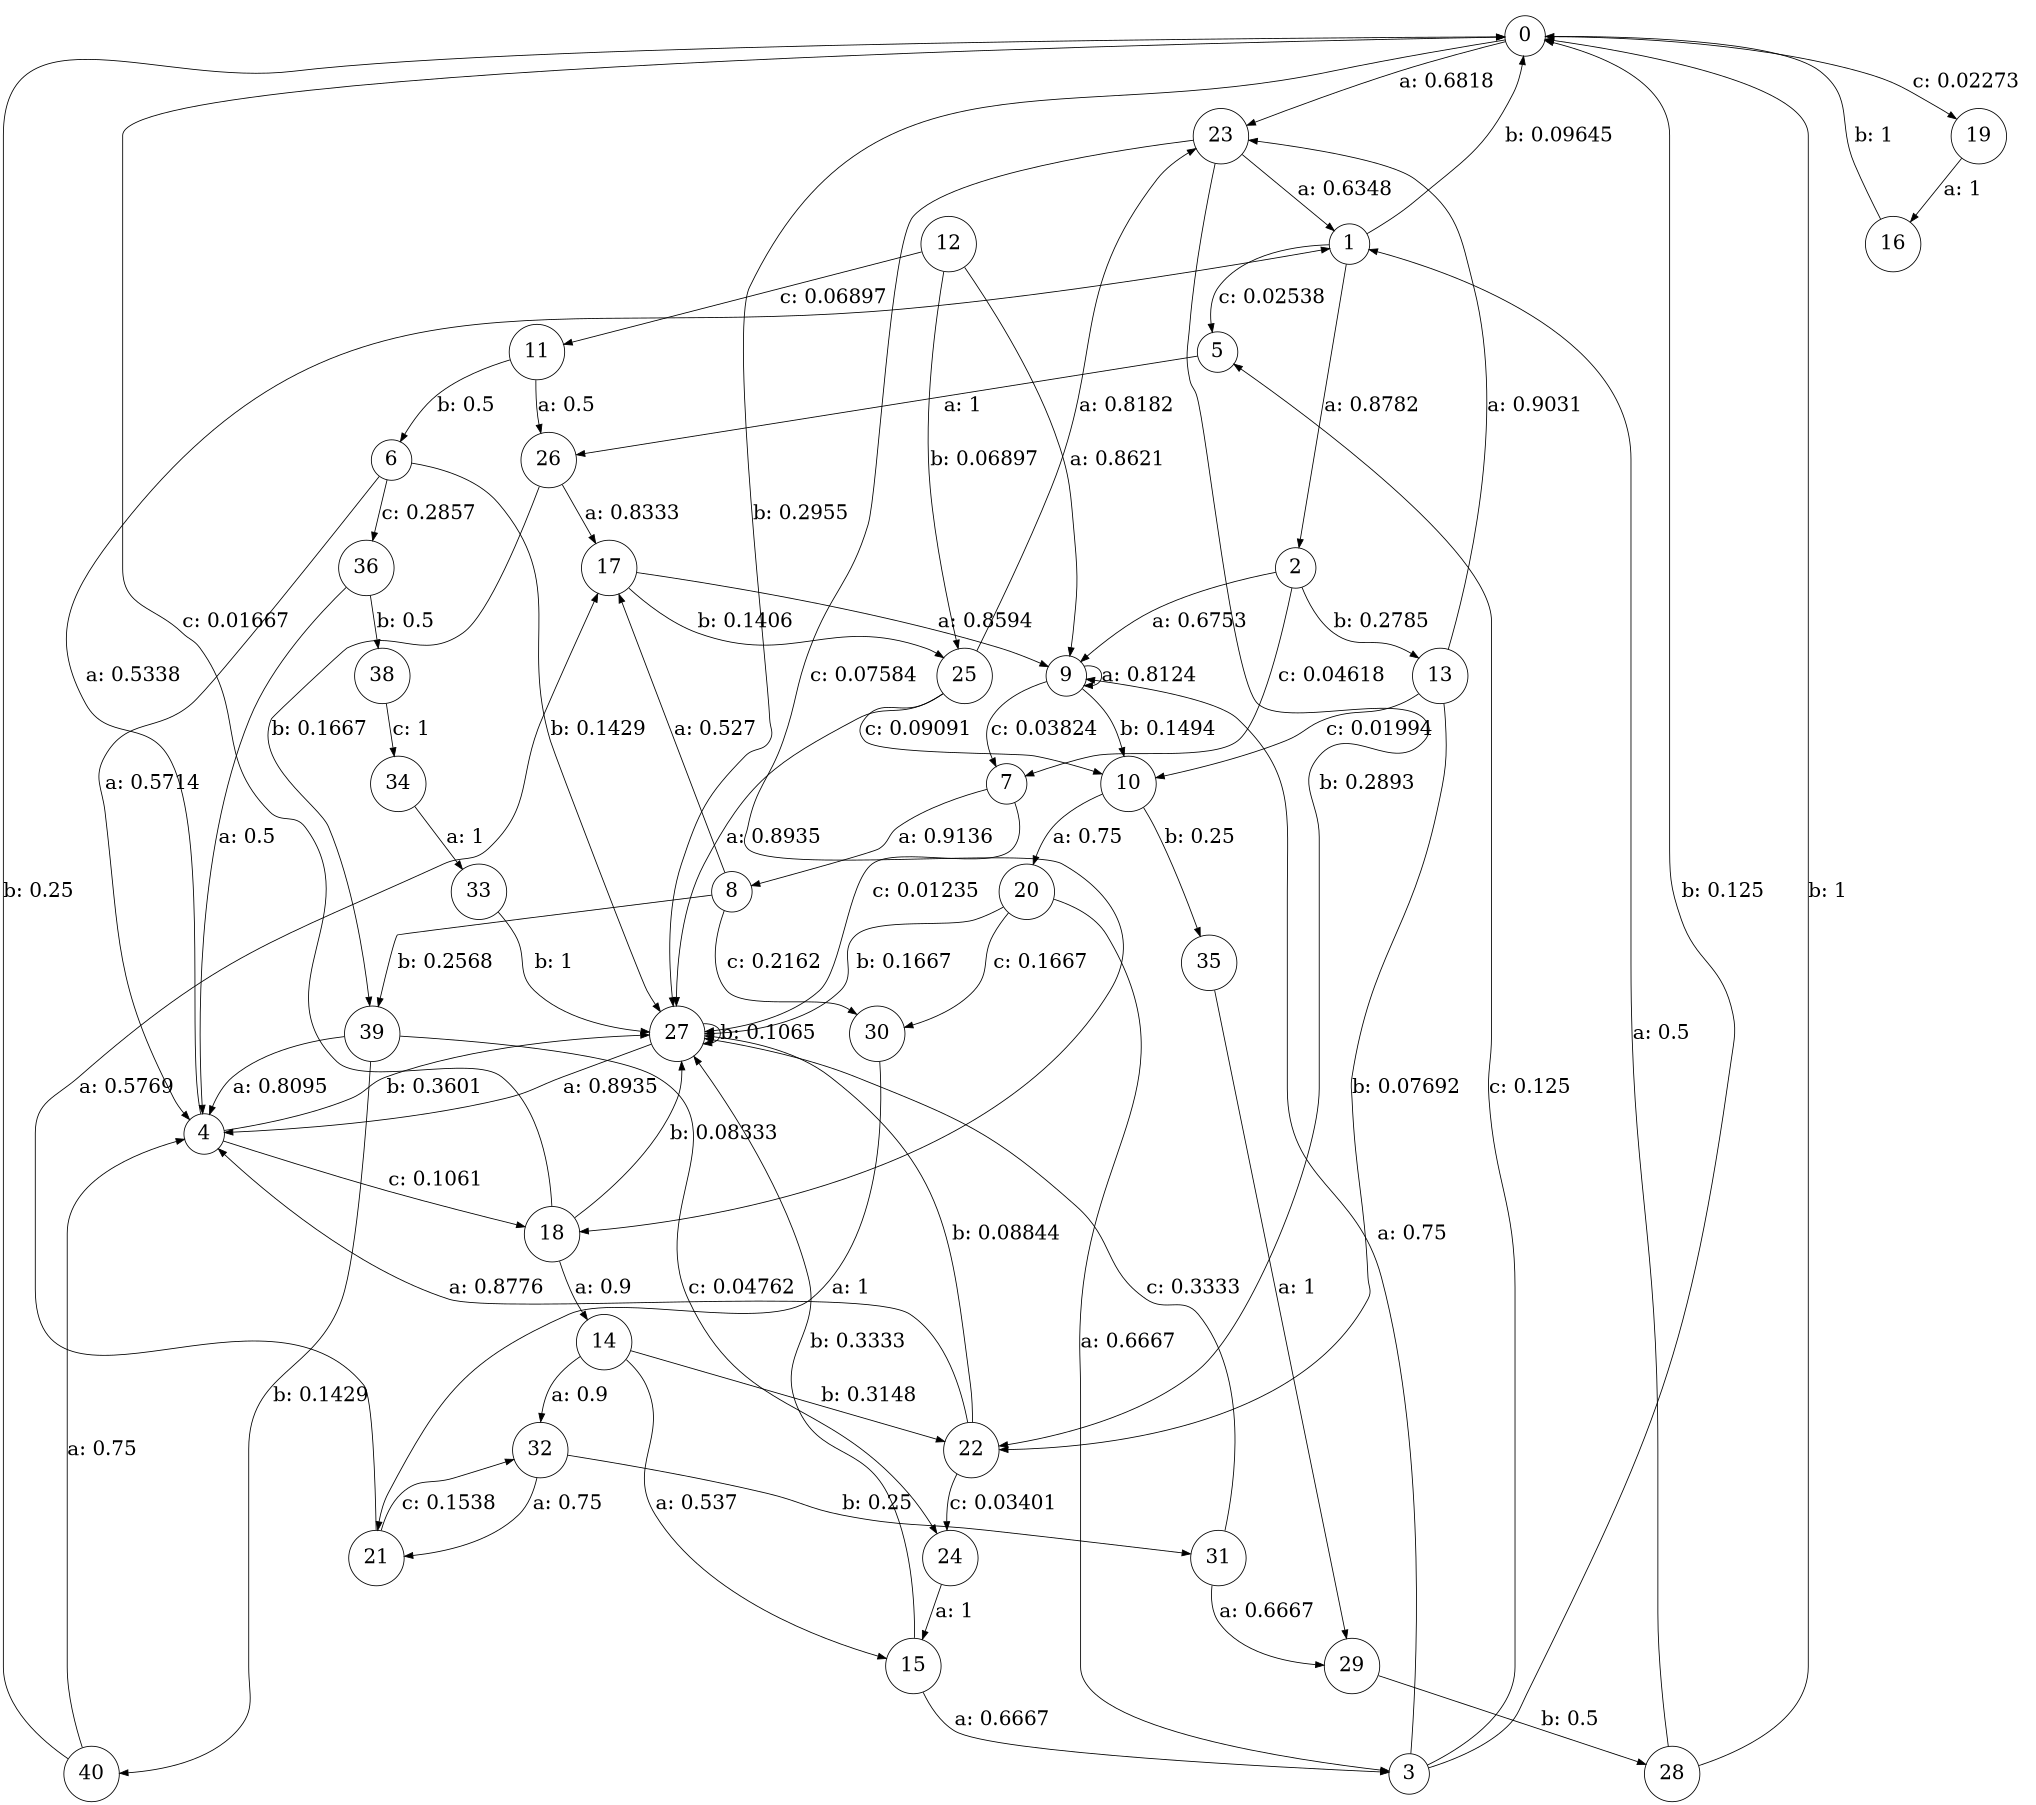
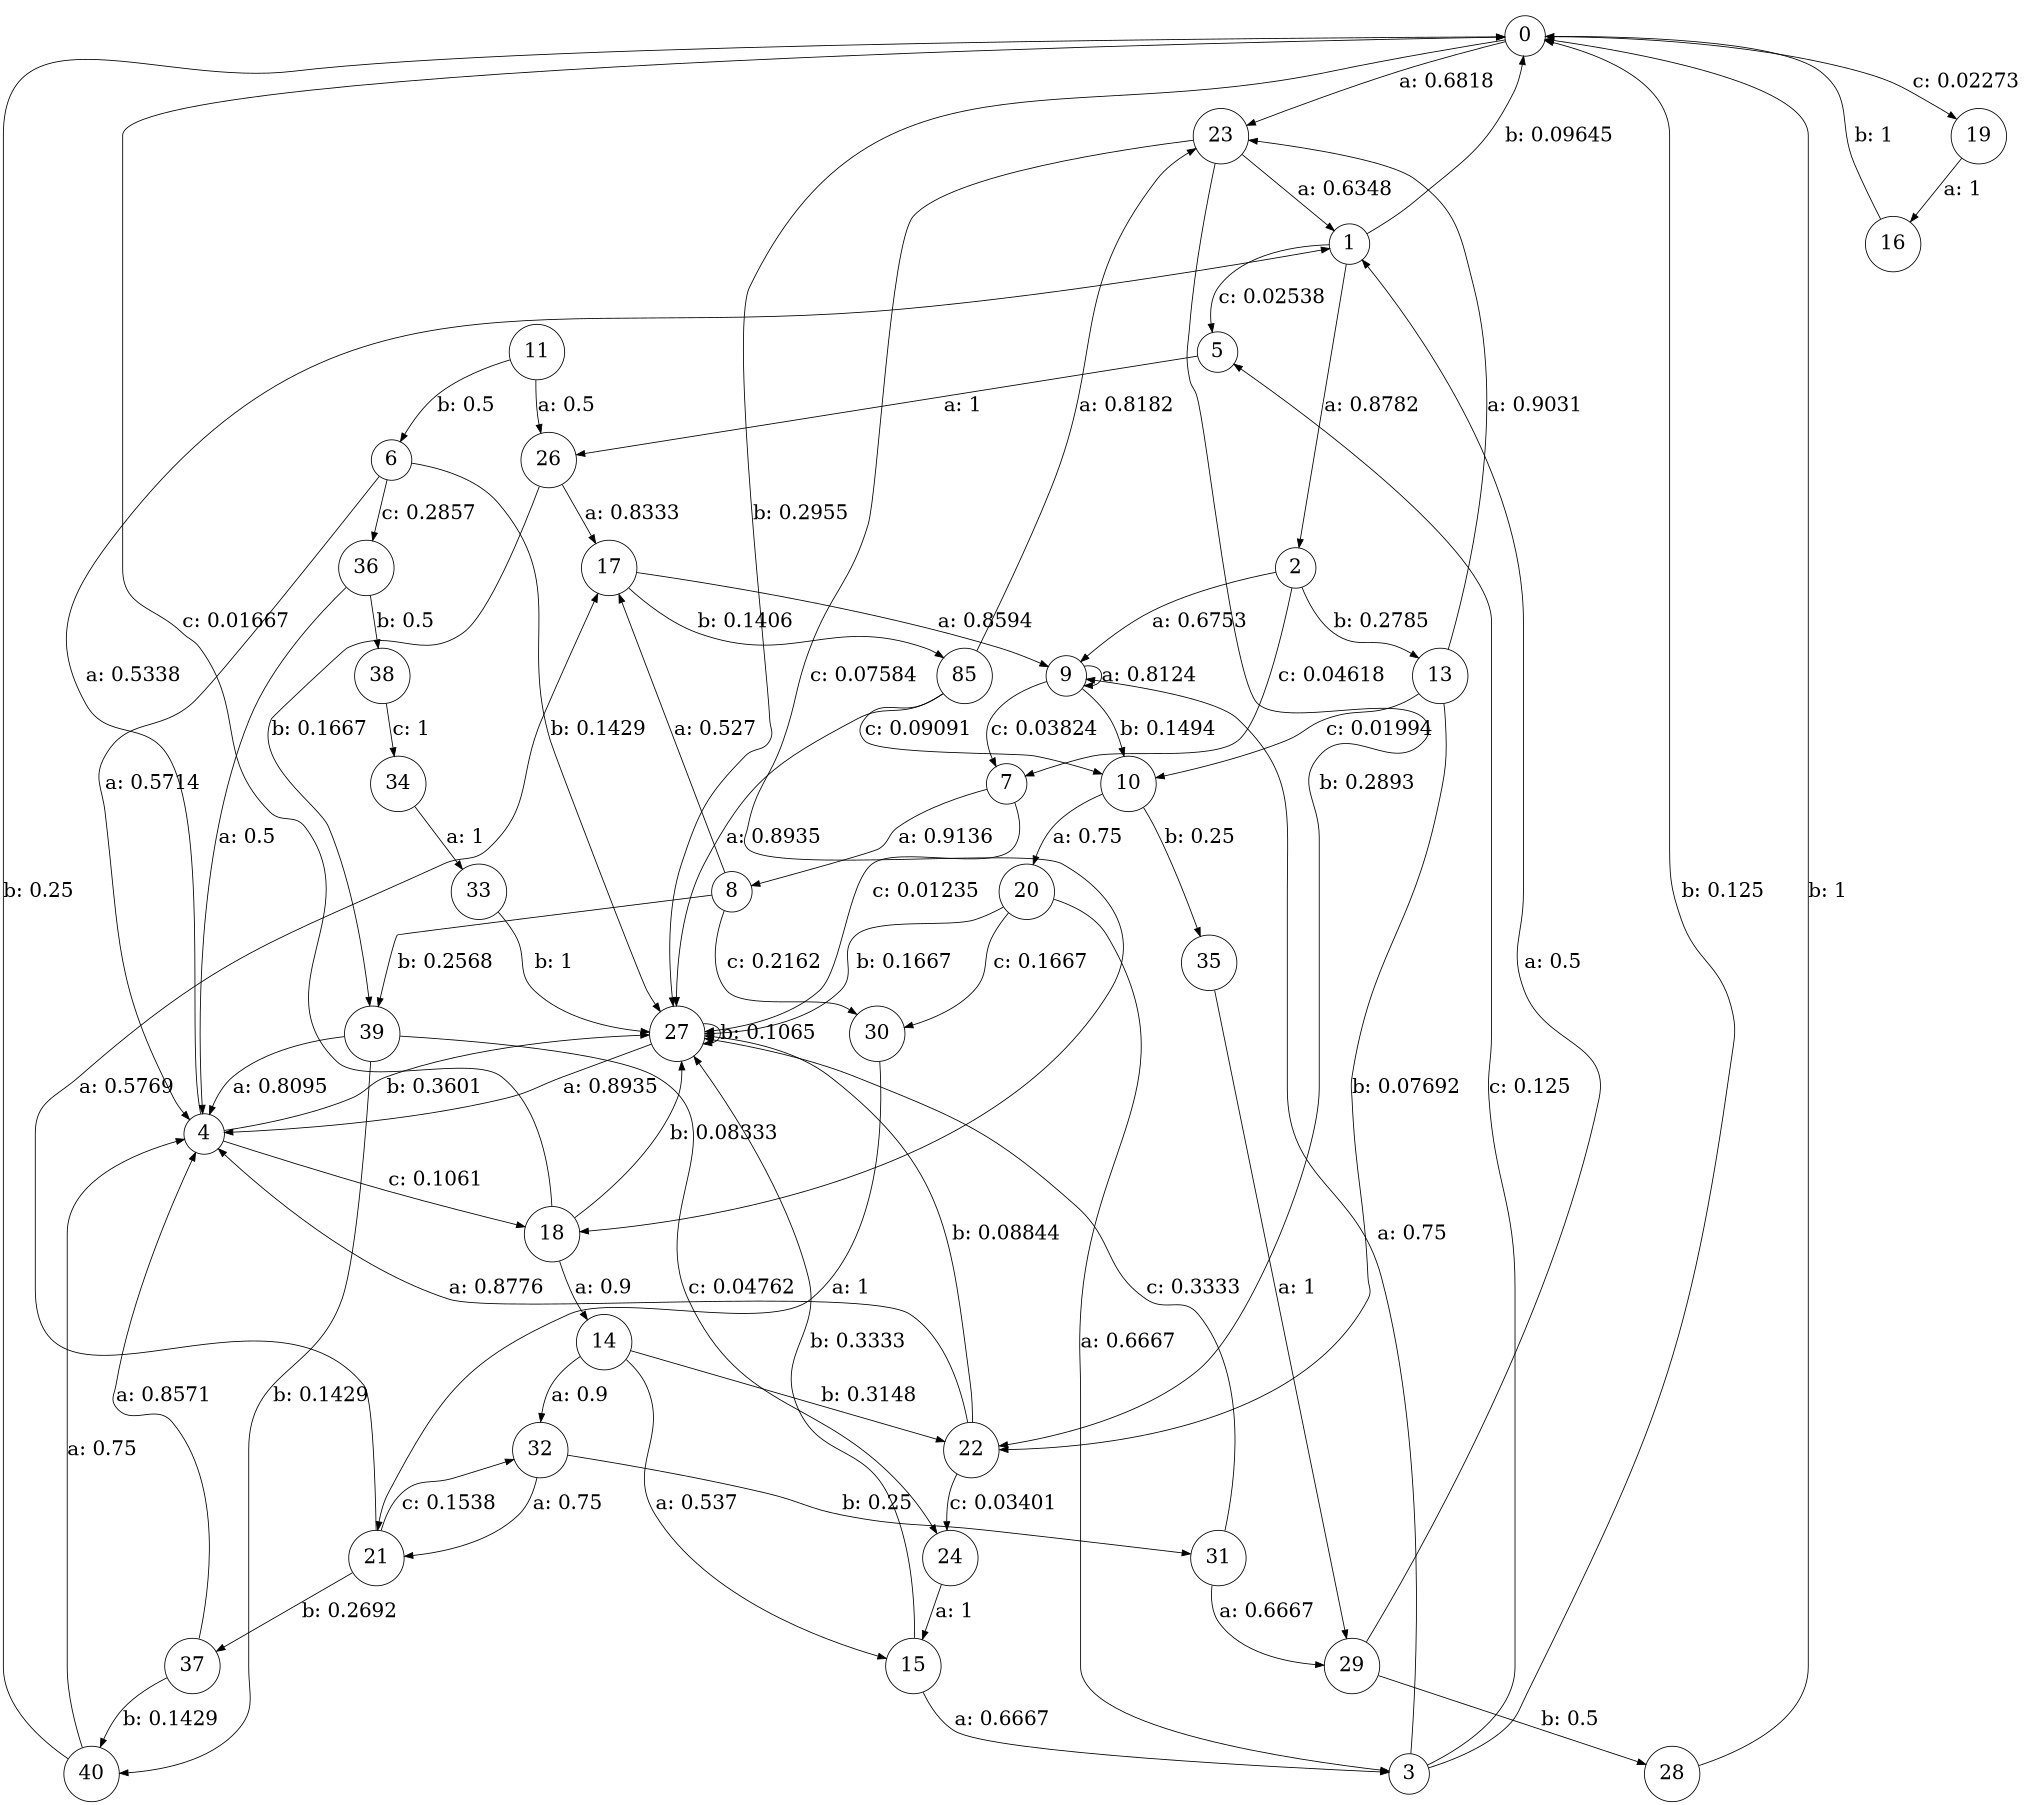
(949, 244) -> none
(965, 676) -> (965, 676)
(1631, 929) -> (1519, 975)
none -> (192, 1666)
